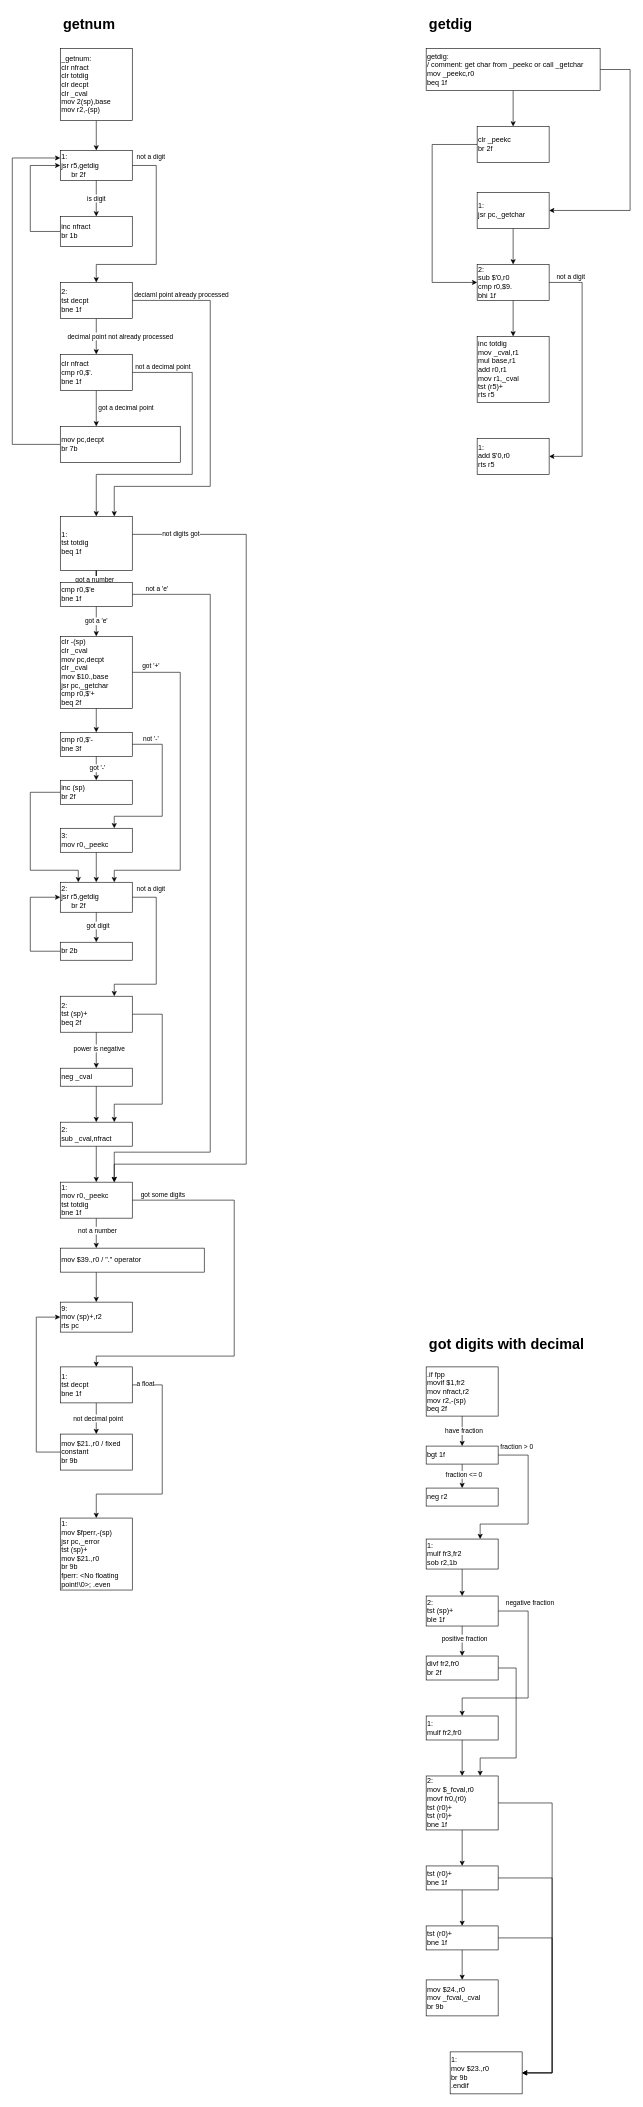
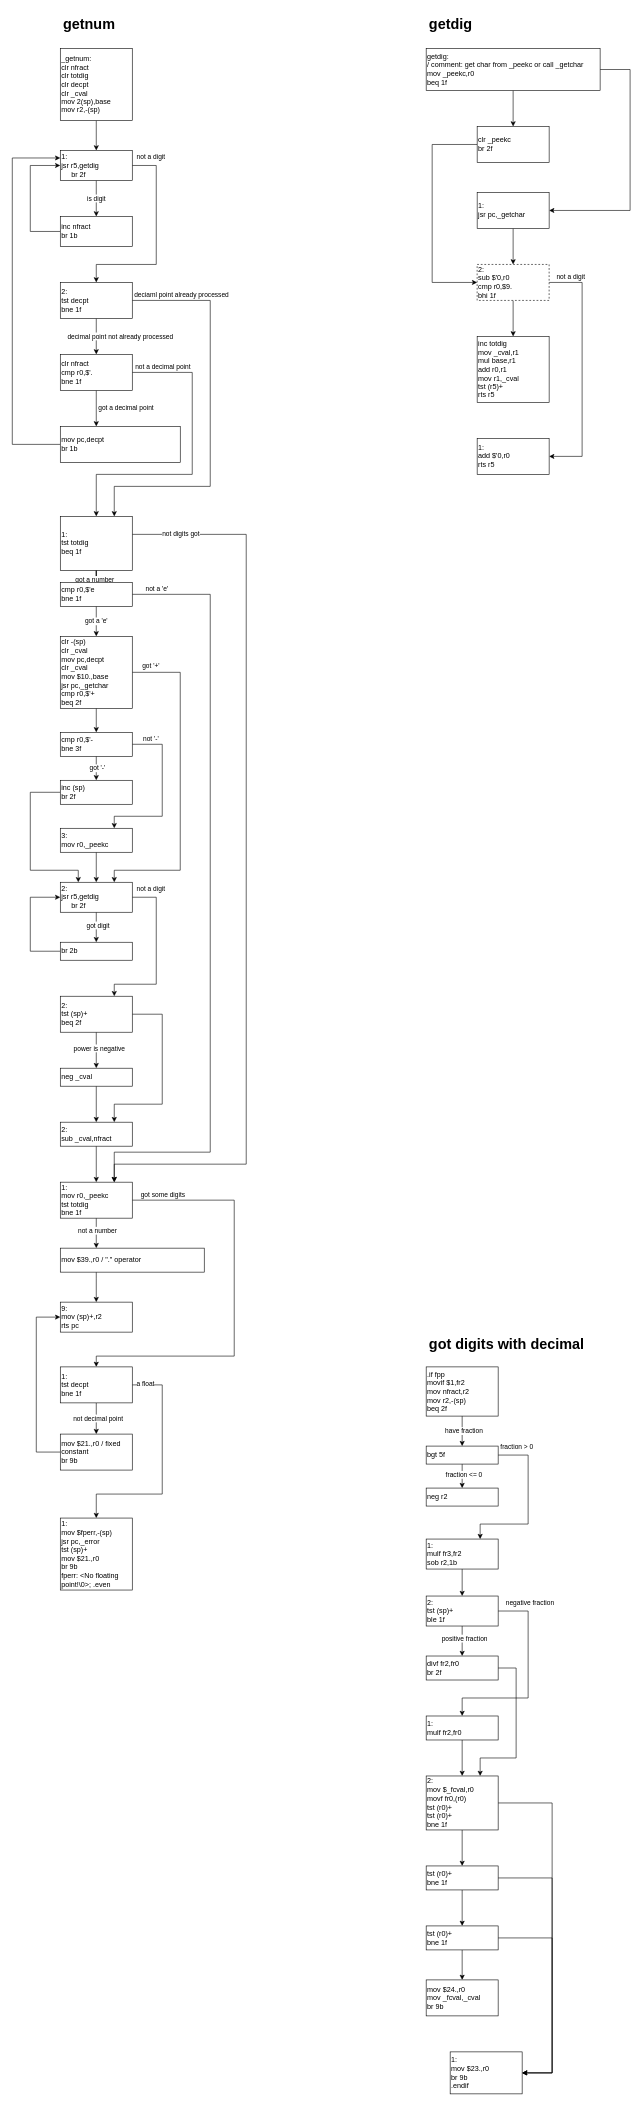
(513, 282) -> (513, 282)
(85, 444) -> (85, 444)
(440, 1455) -> (440, 1455)
